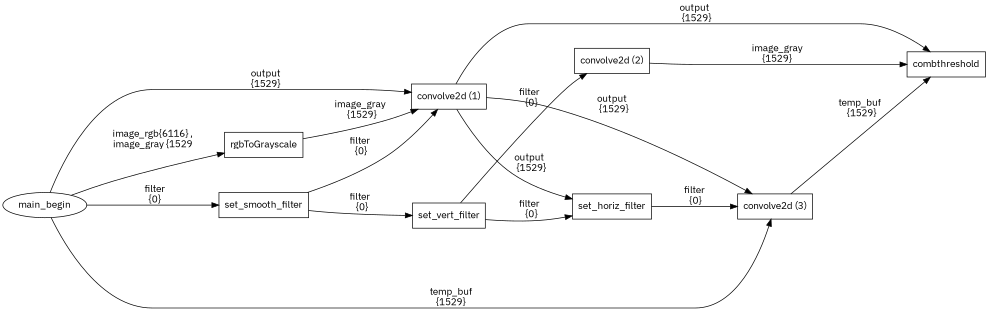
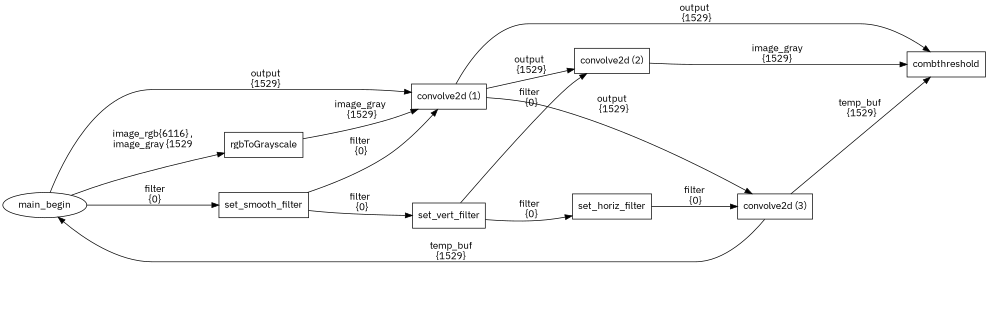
(502, 165) -> (527, 80)
(411, 308) -> (416, 262)
